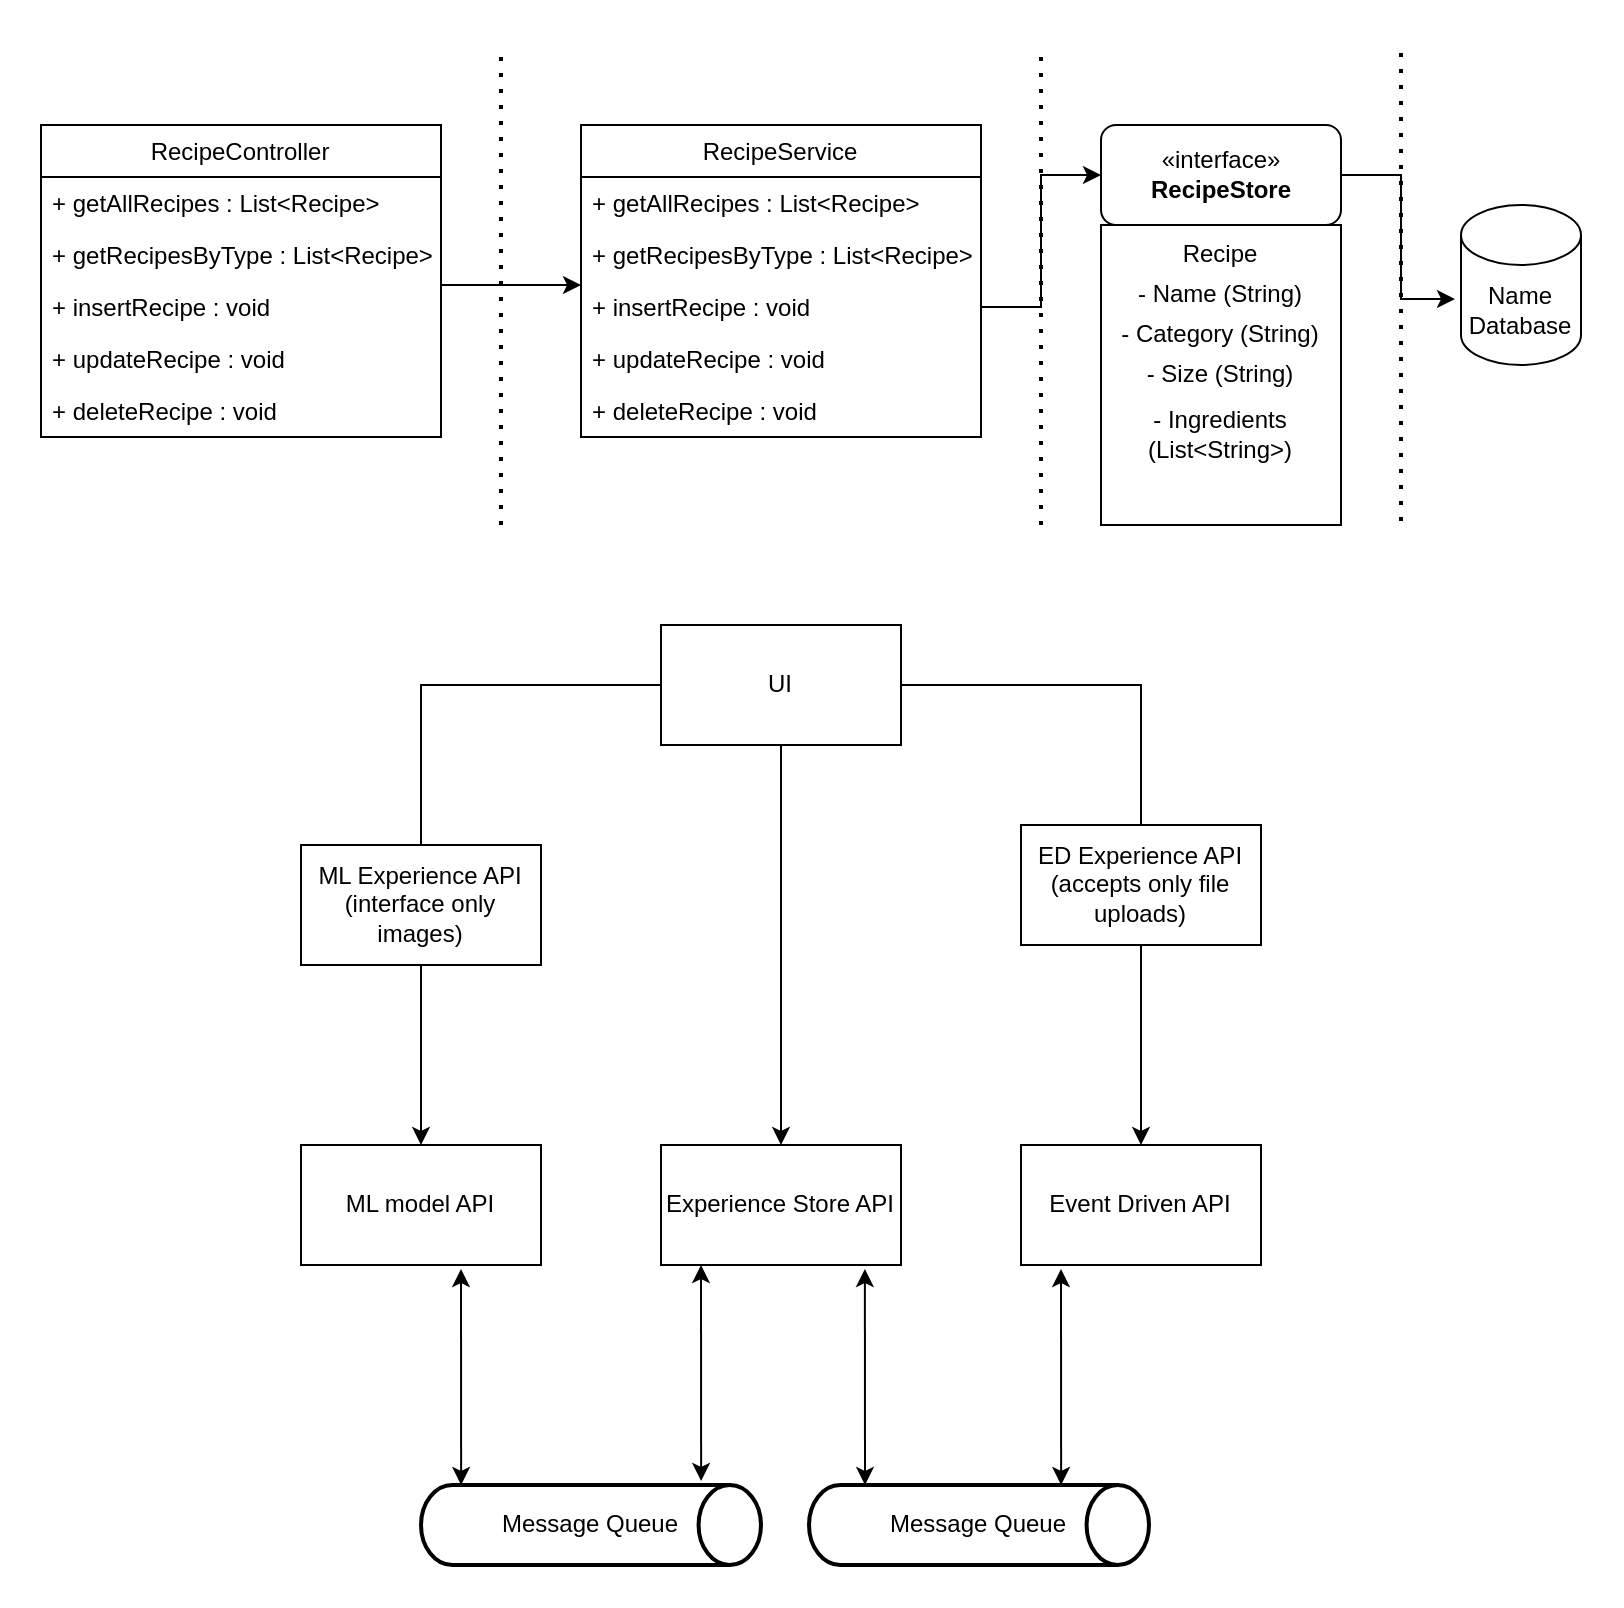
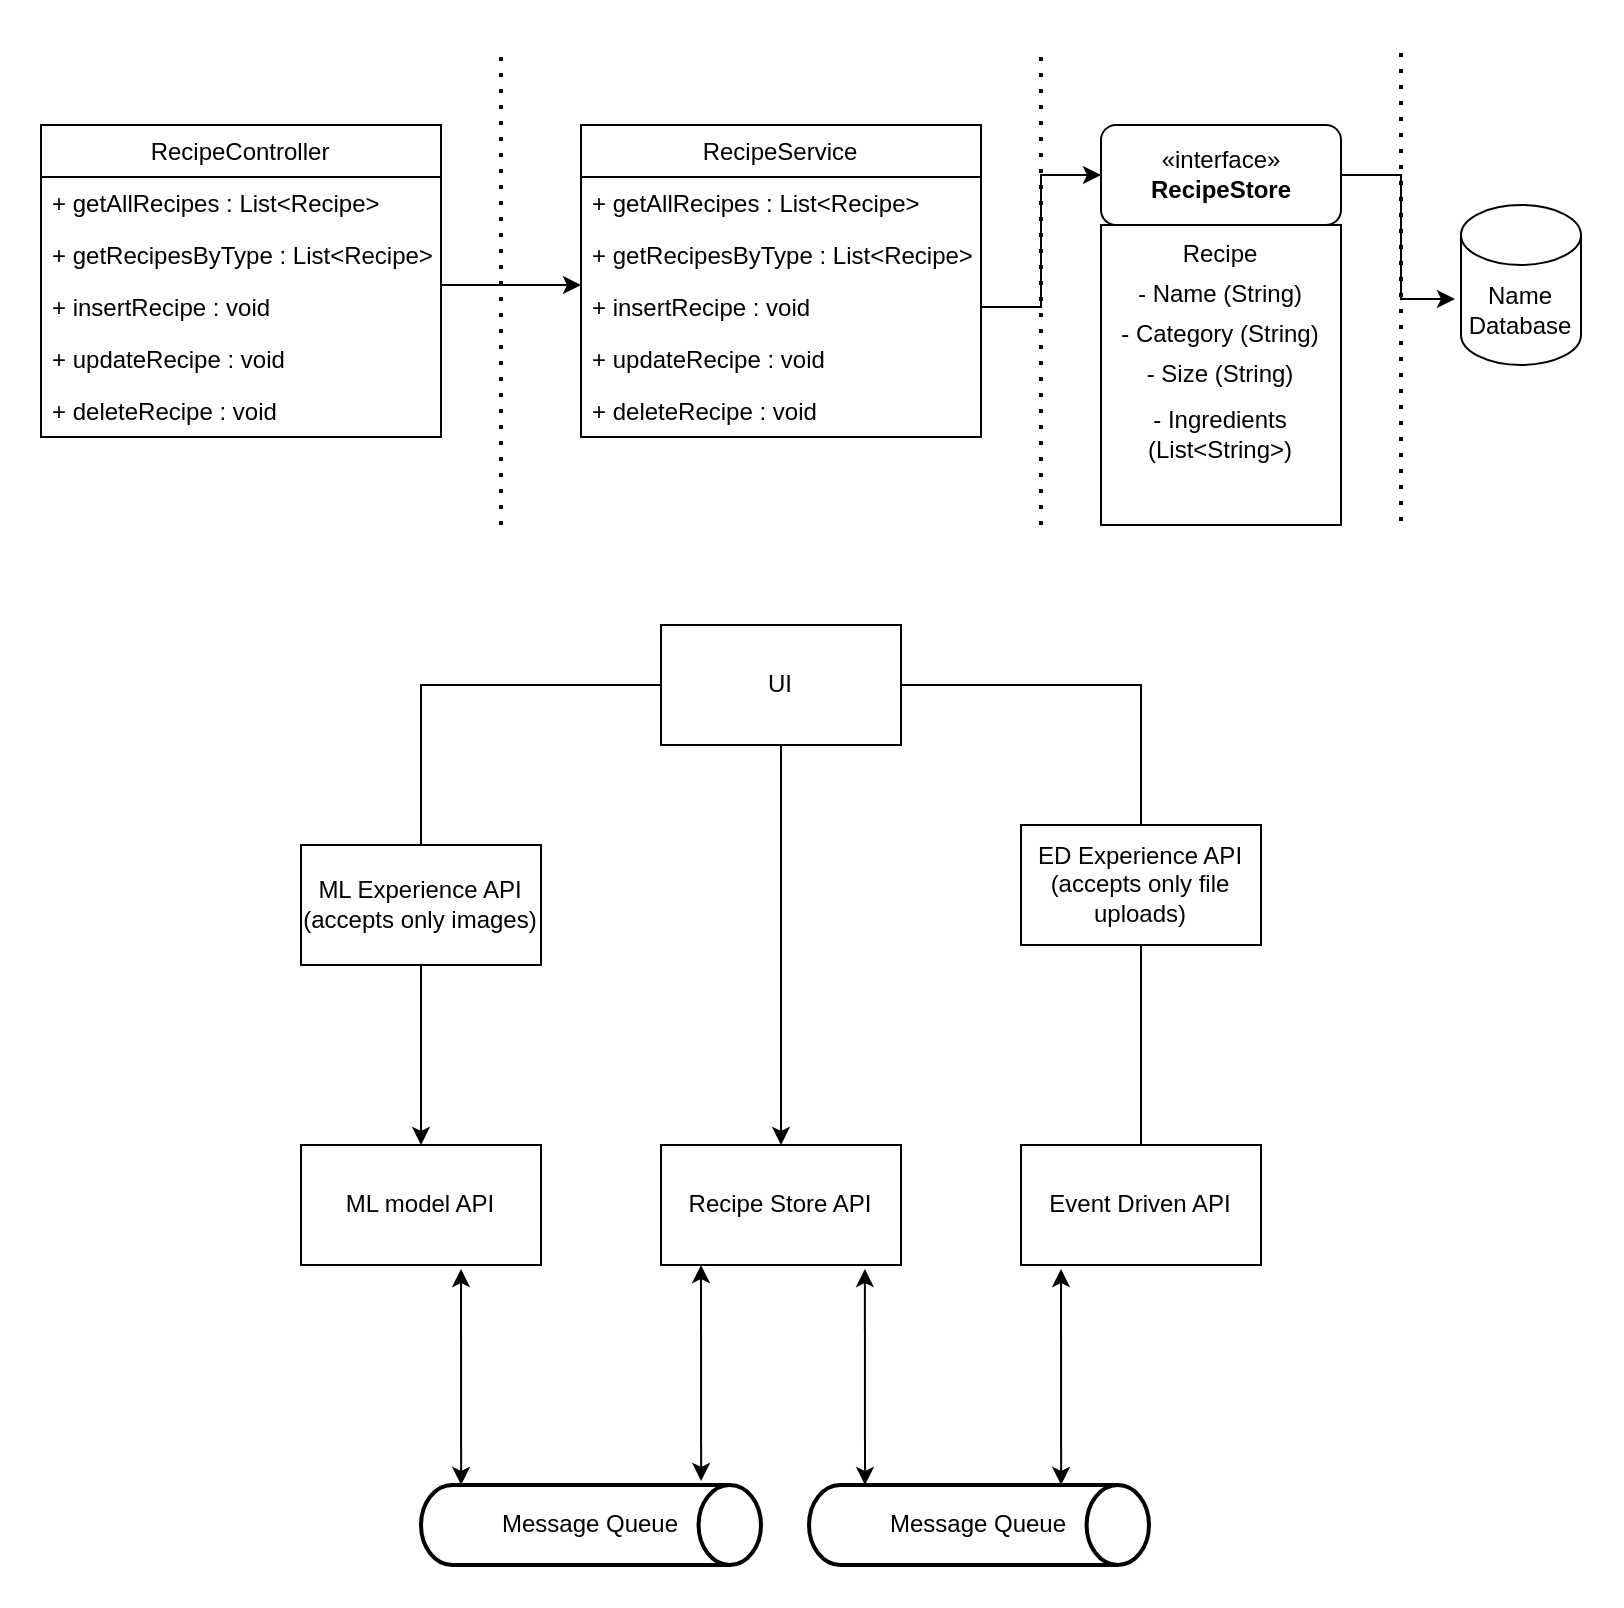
(421, 905) -> (421, 905)
(1141, 1130) -> (1141, 1135)
(781, 1205) -> (781, 1205)
